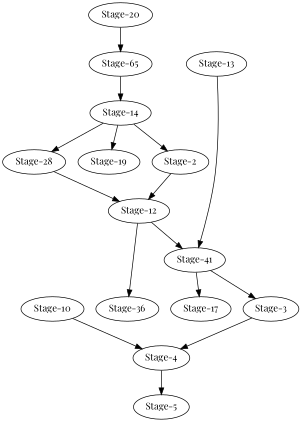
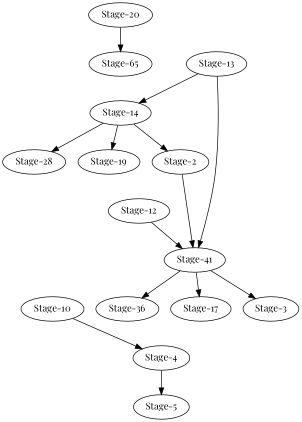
(121, 85) -> (172, 87)
(162, 184) -> (187, 207)
(84, 185) -> none
(134, 256) -> (164, 283)
(219, 332) -> none
